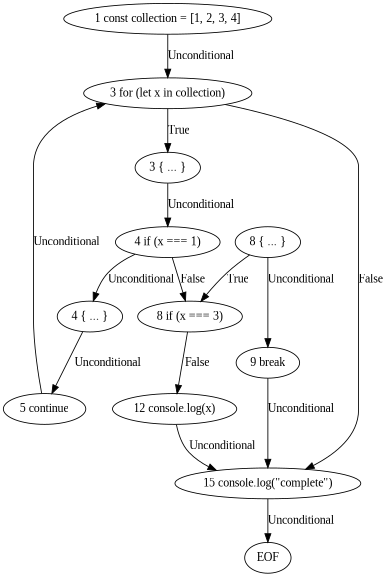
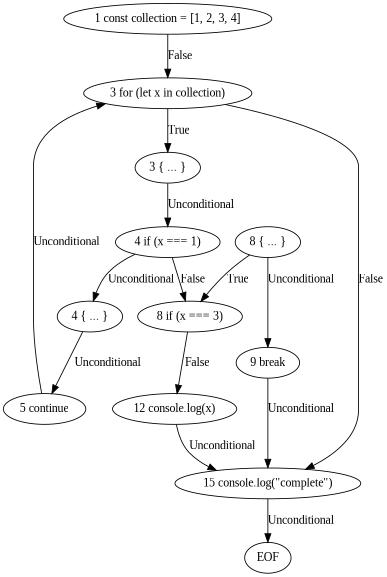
(201, 56) -> (180, 56)
